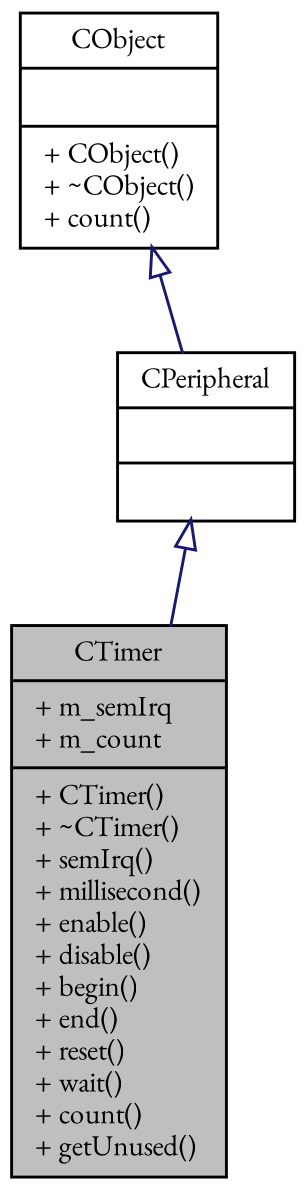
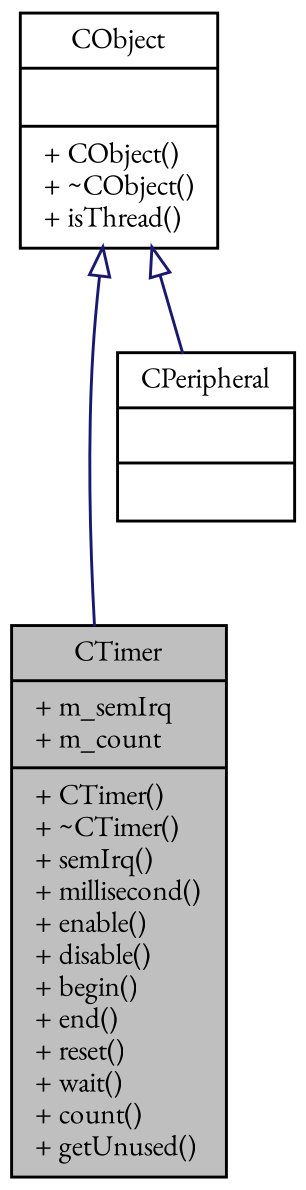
(97, 218) -> (113, 218)
(178, 588) -> (90, 451)
